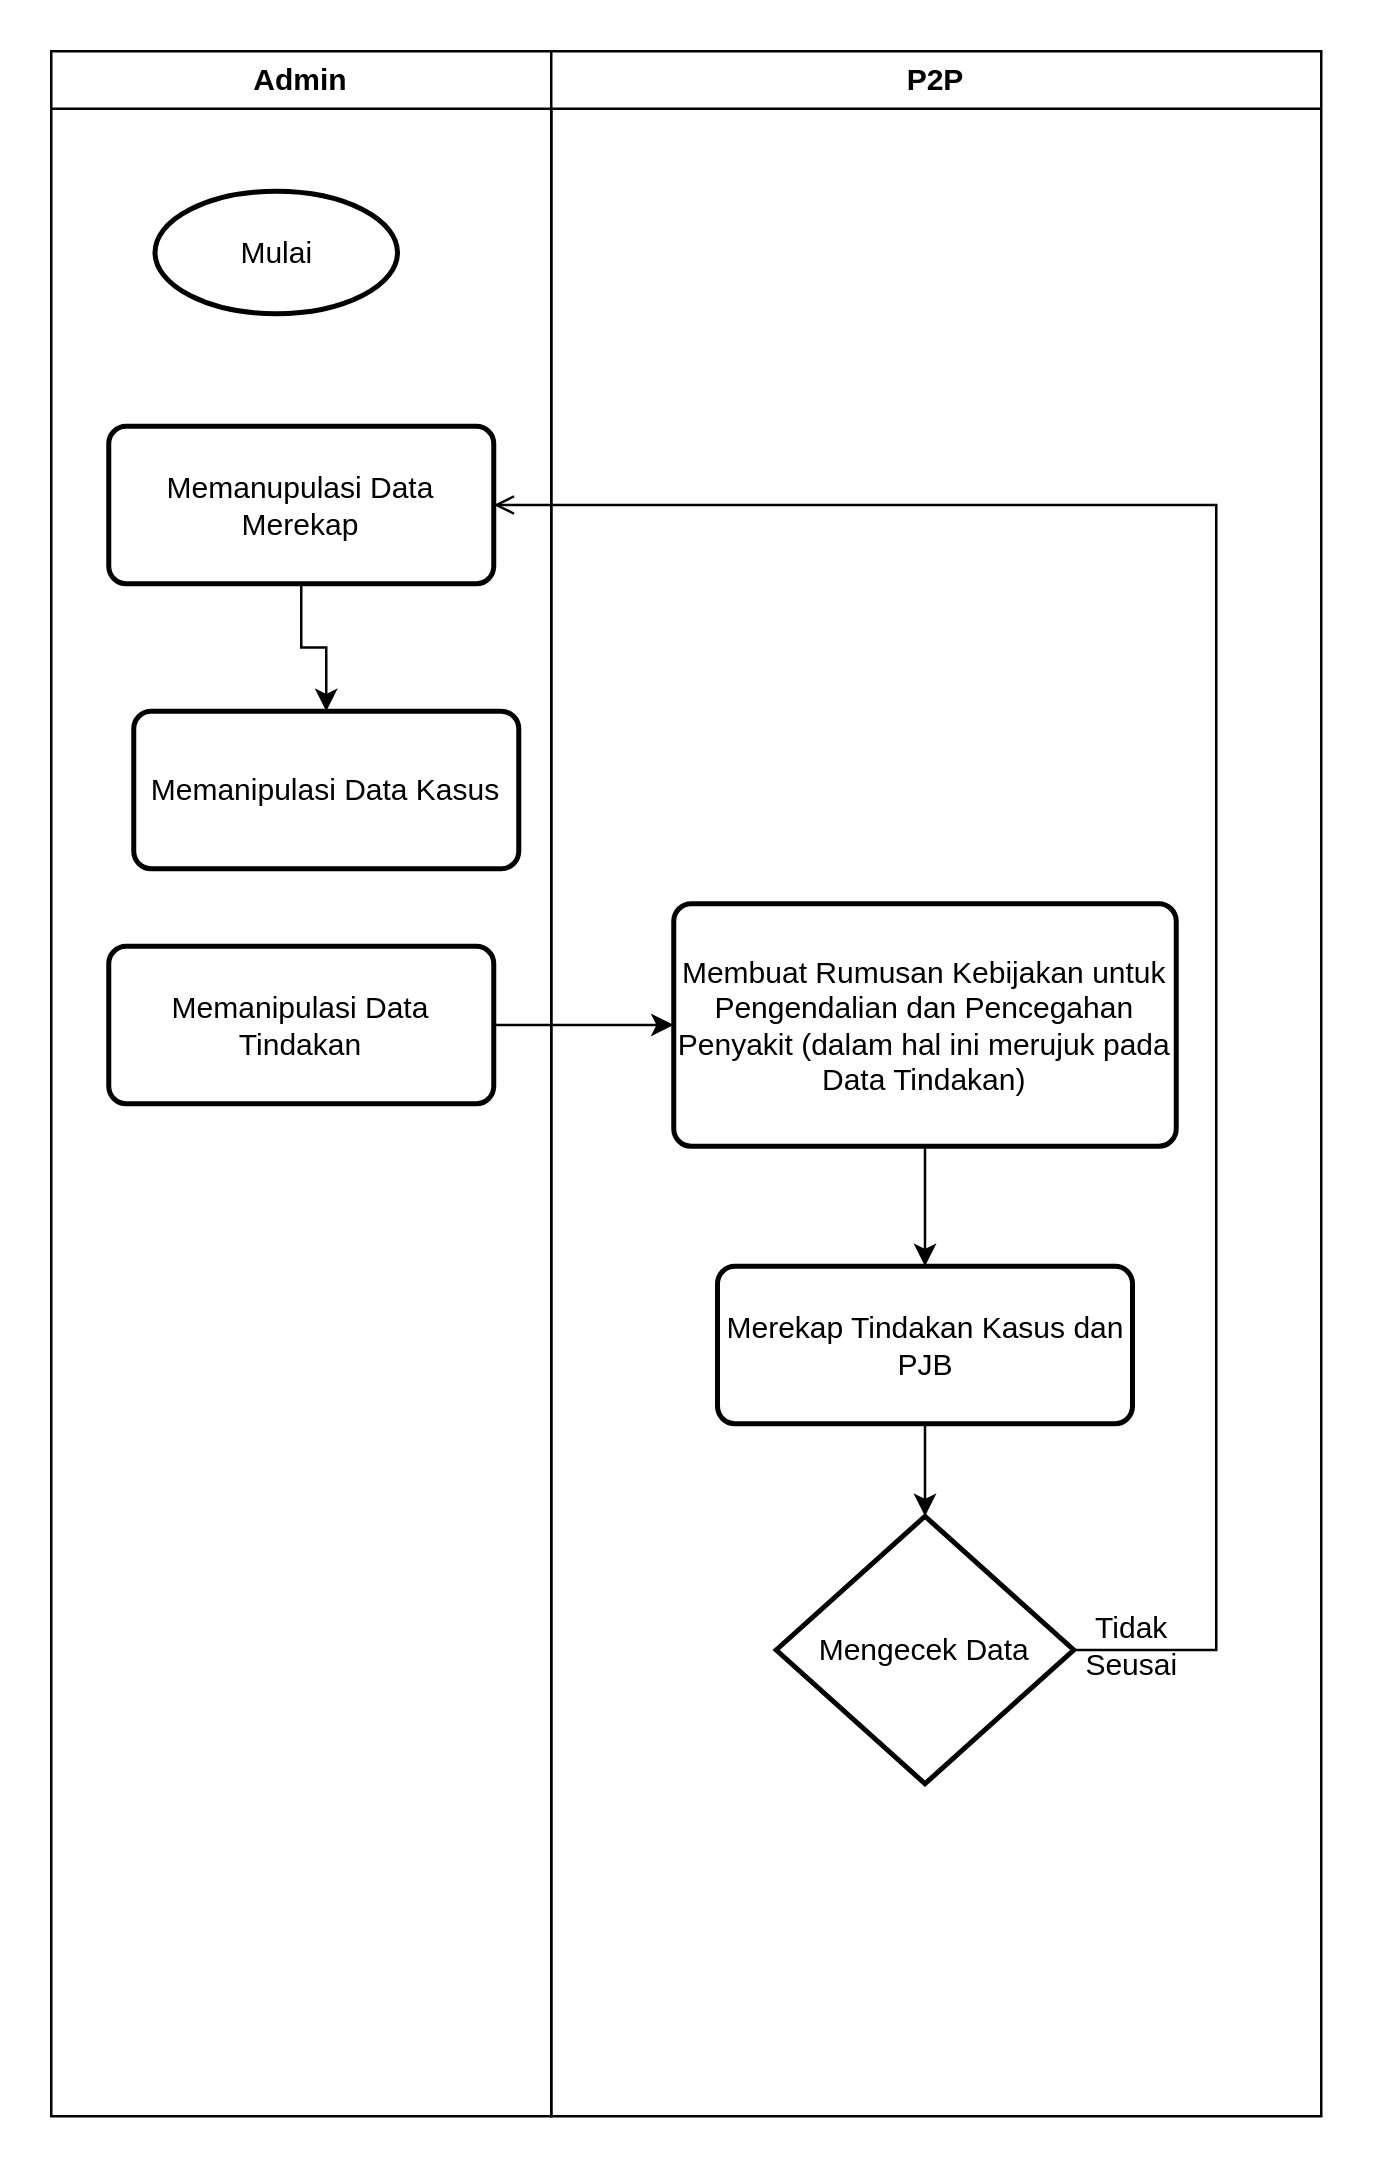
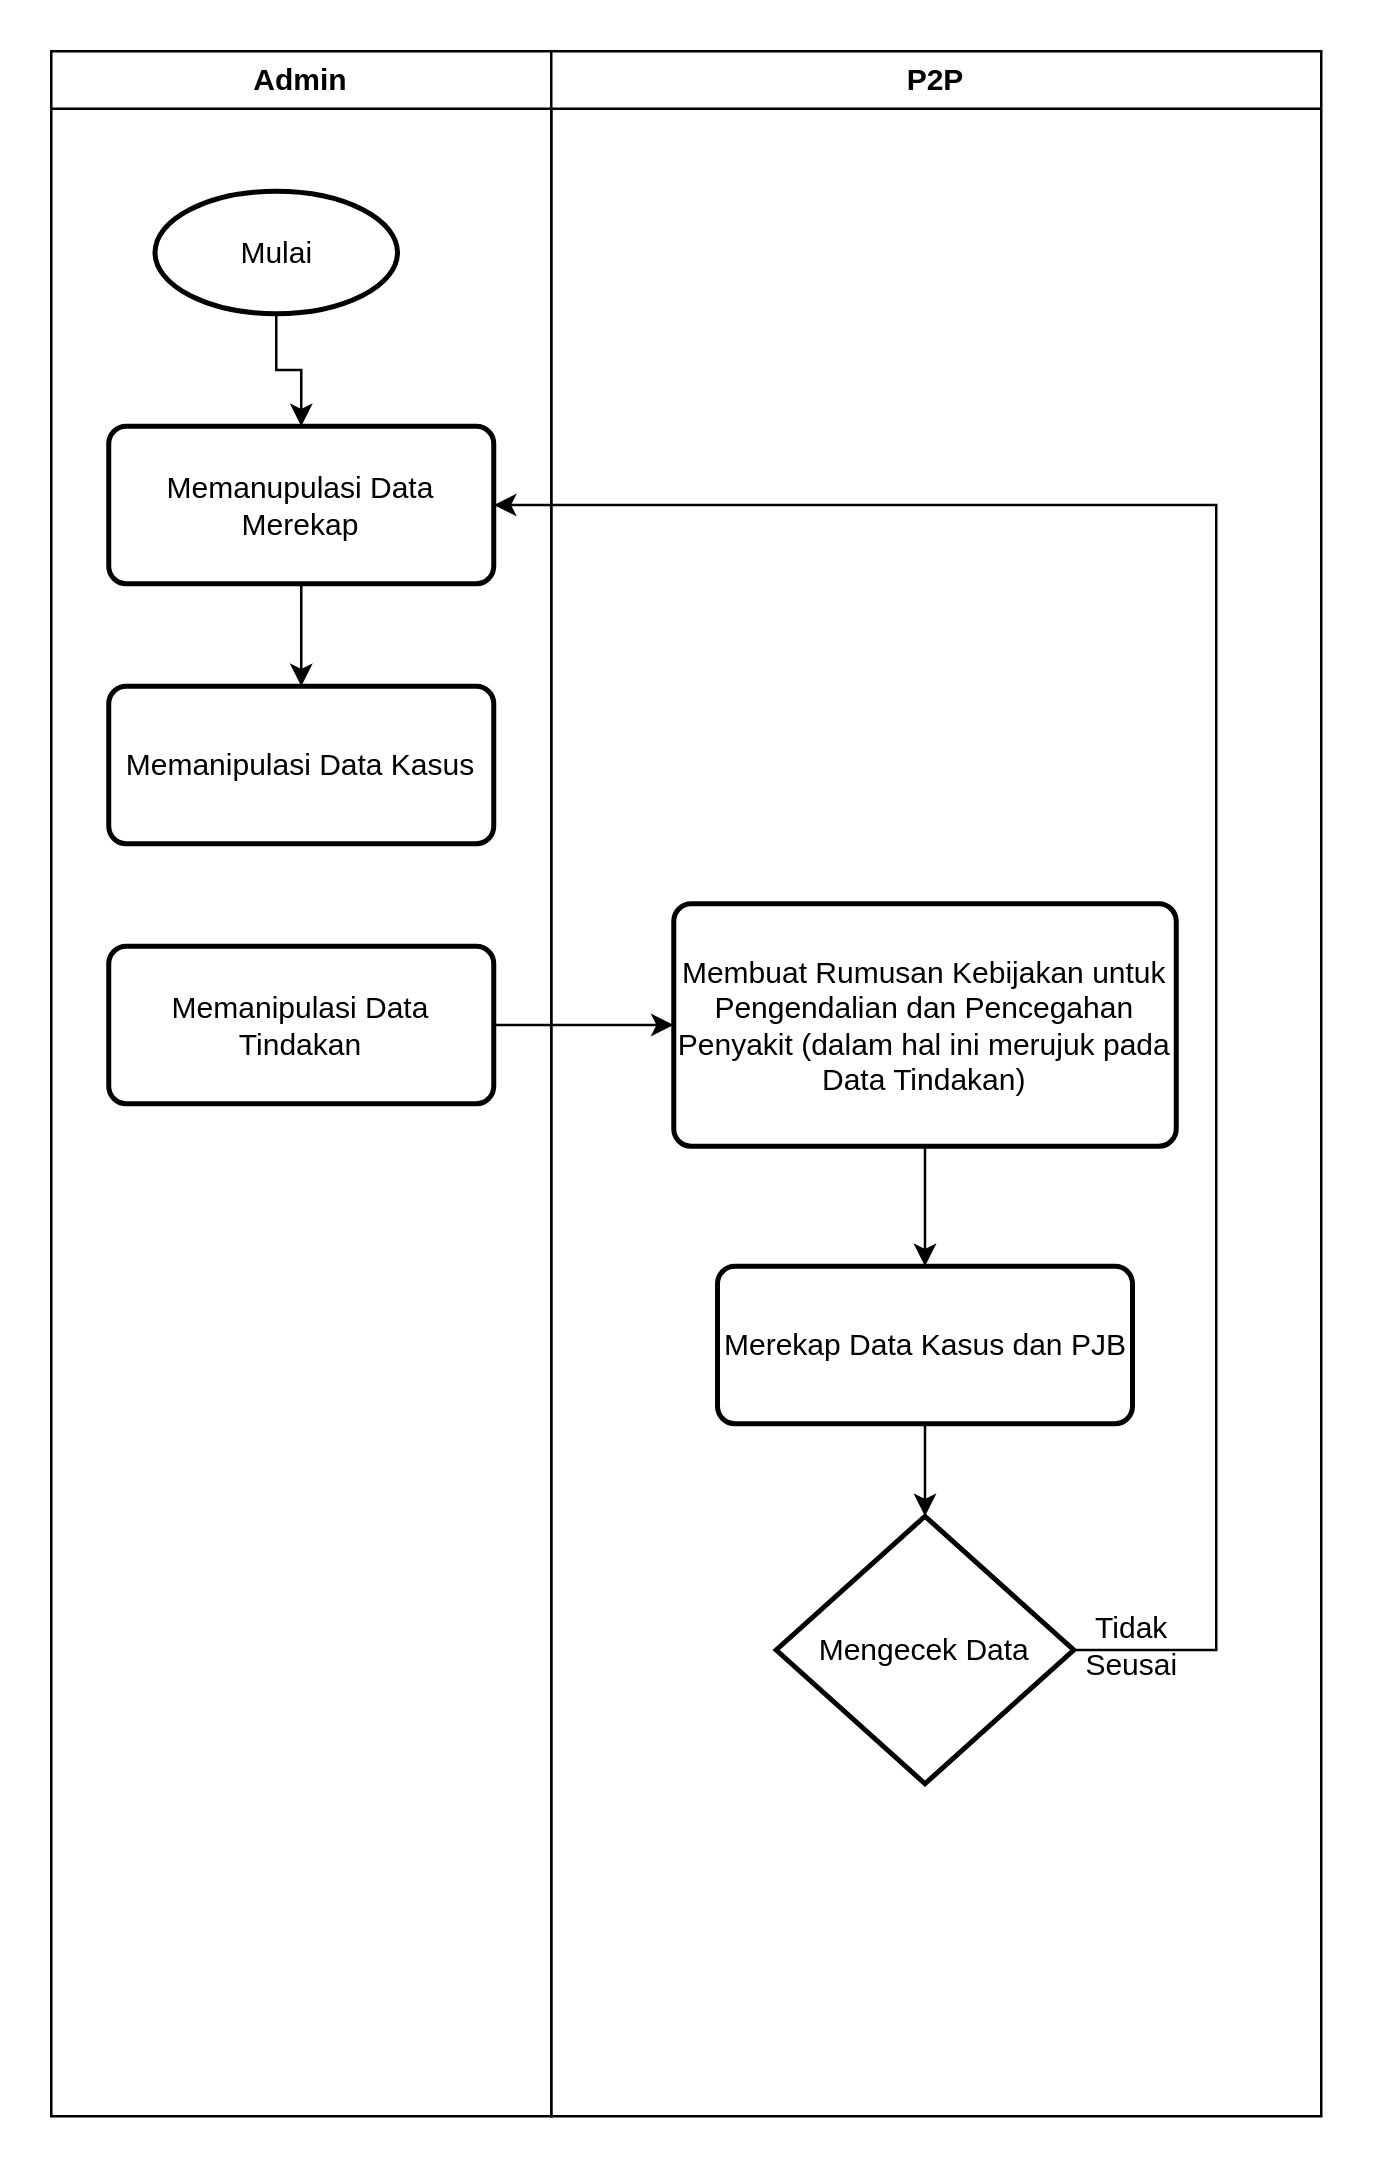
none -> (280, 370)
(507, 505) -> (512, 505)
(326, 790) -> (301, 765)
(926, 1346) -> (926, 1346)
